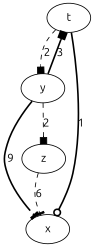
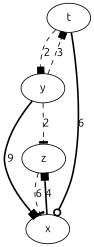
(54, 57) -> (54, 57)
(43, 121) -> (43, 121)
(81, 123) -> (81, 123)
(5, 156) -> (5, 156)
none -> (46, 198)
